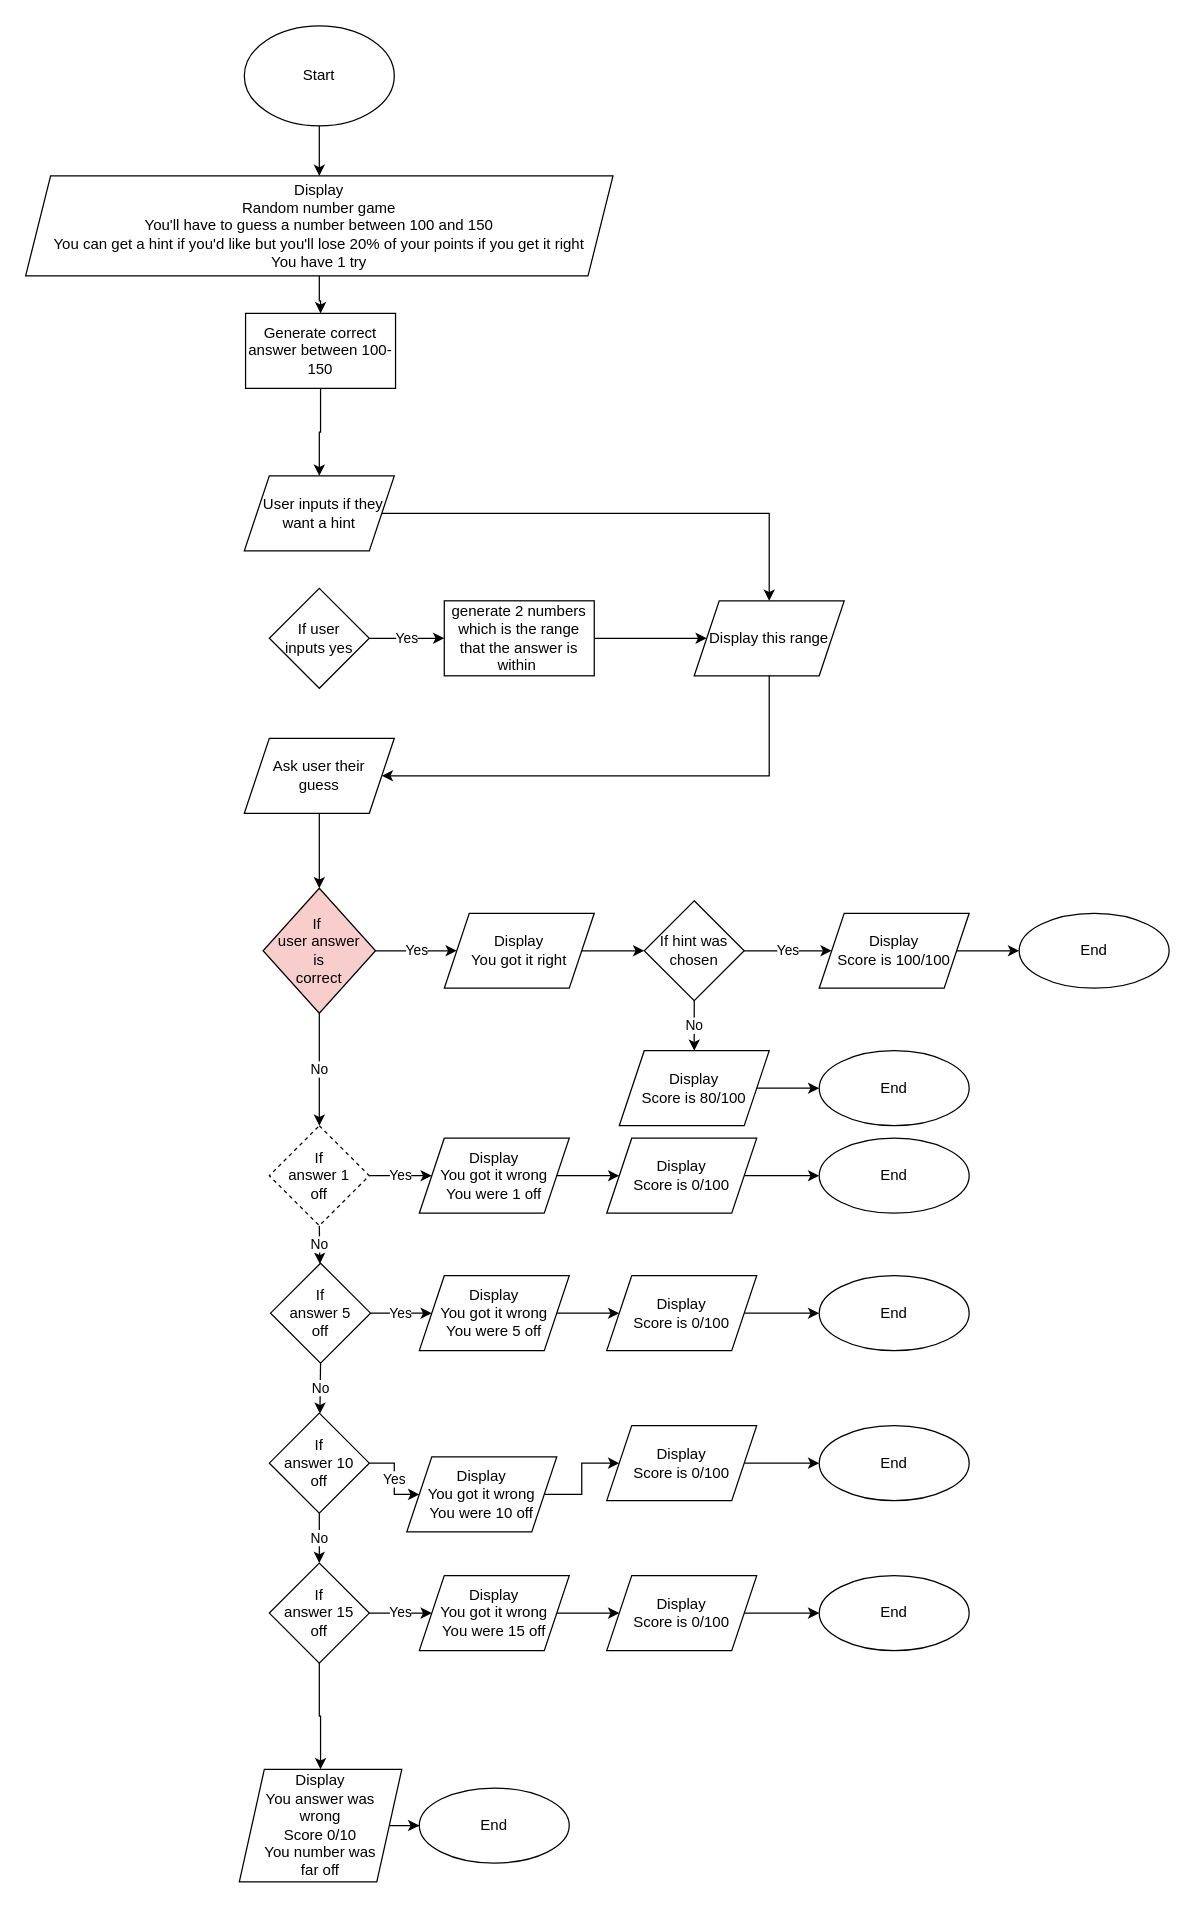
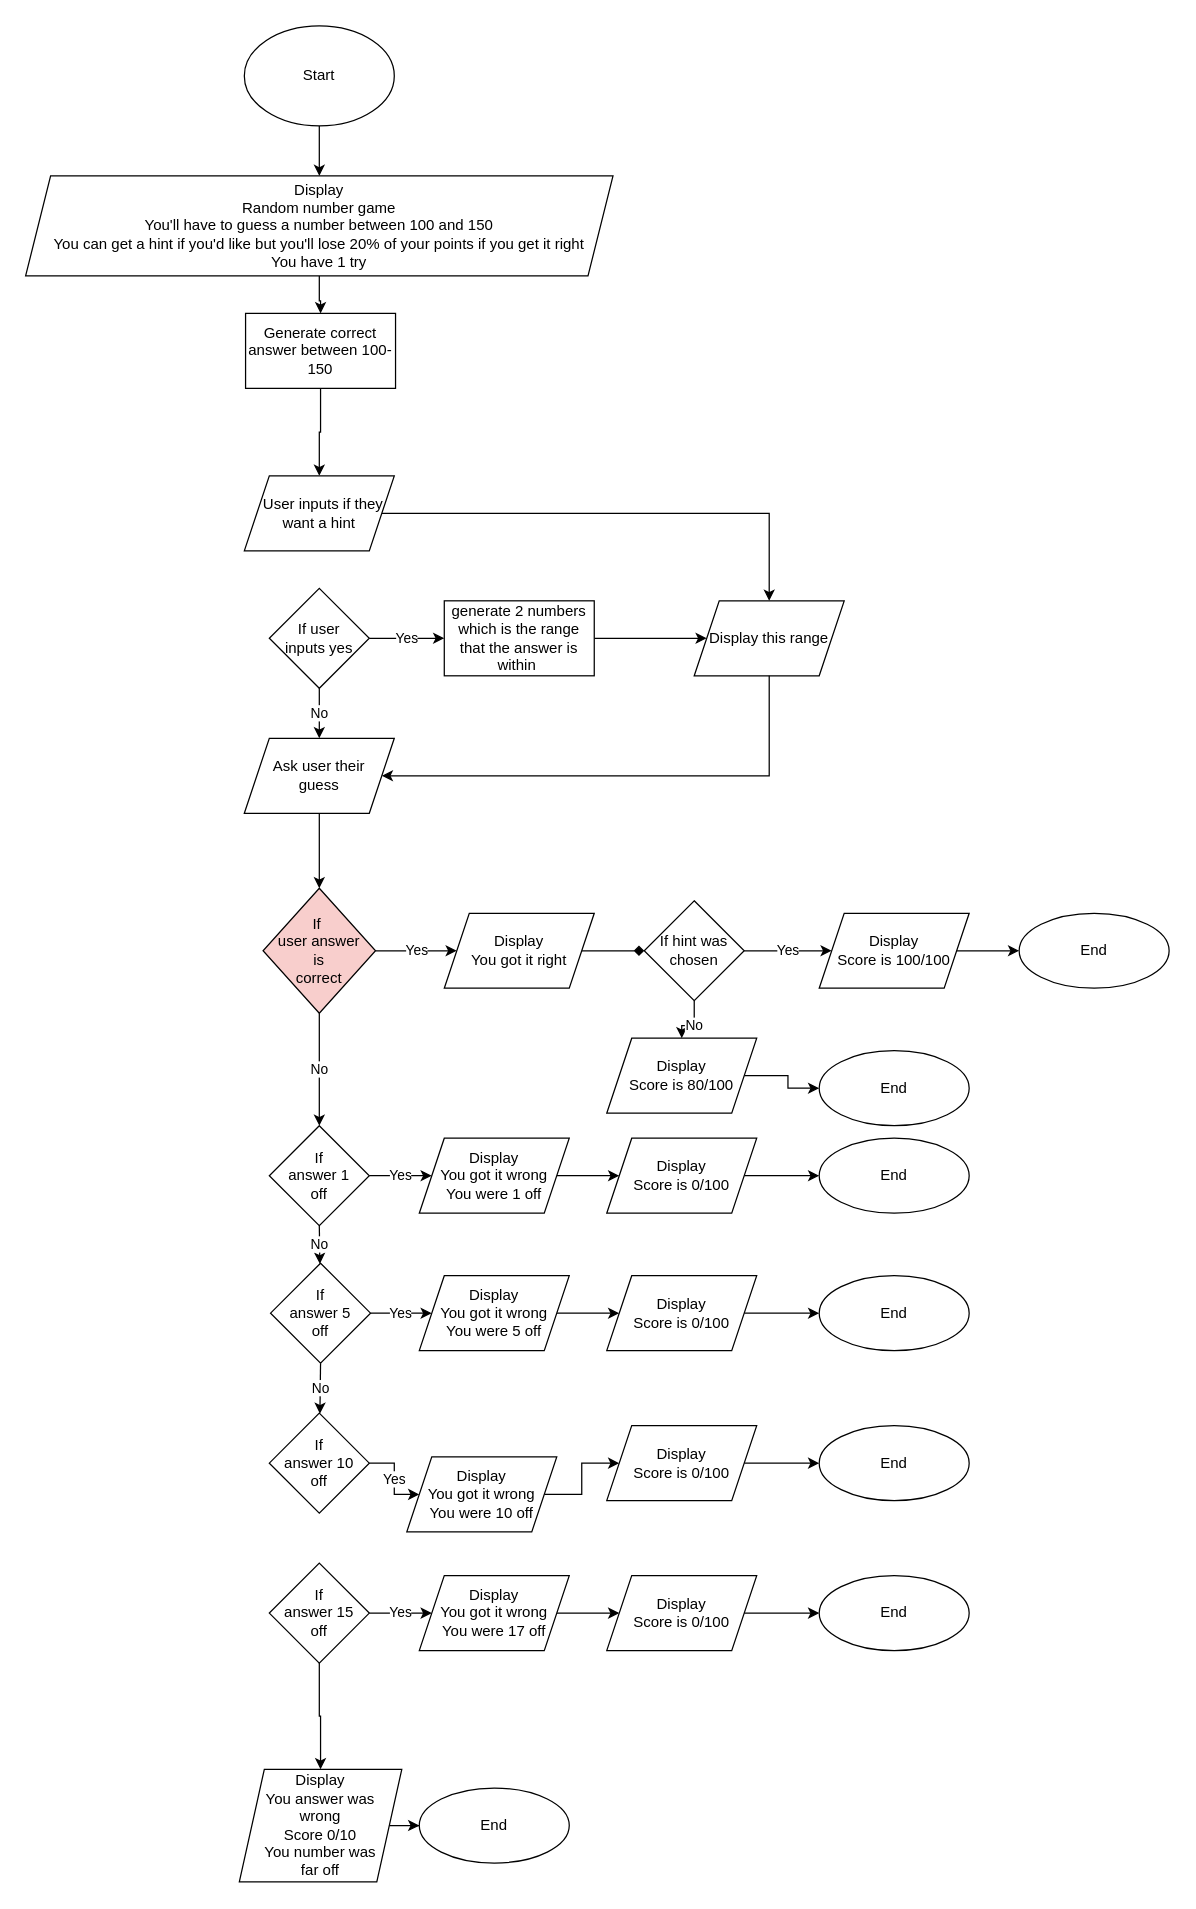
none -> (319, 709)
(634, 951) -> (633, 951)
(694, 1088) -> (682, 1076)
(319, 1176) -> (319, 1176)
(319, 1534) -> none
(494, 1613) -> (494, 1613)
